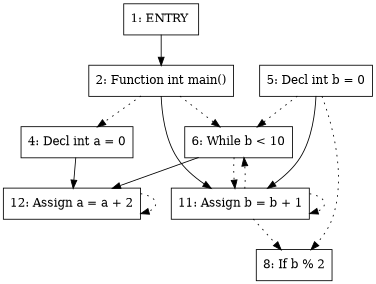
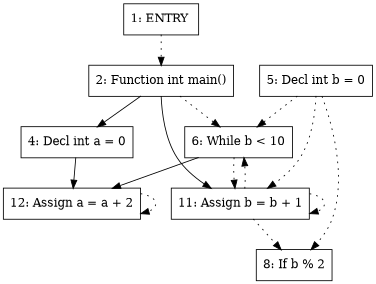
(161, 46) -> (161, 46)
(123, 109) -> (123, 109)
(306, 145) -> (306, 145)
